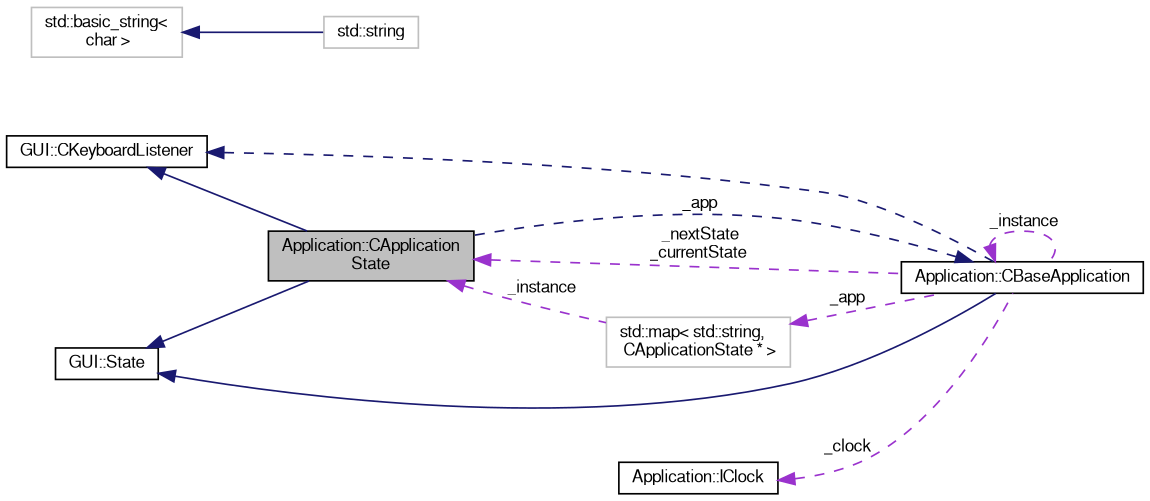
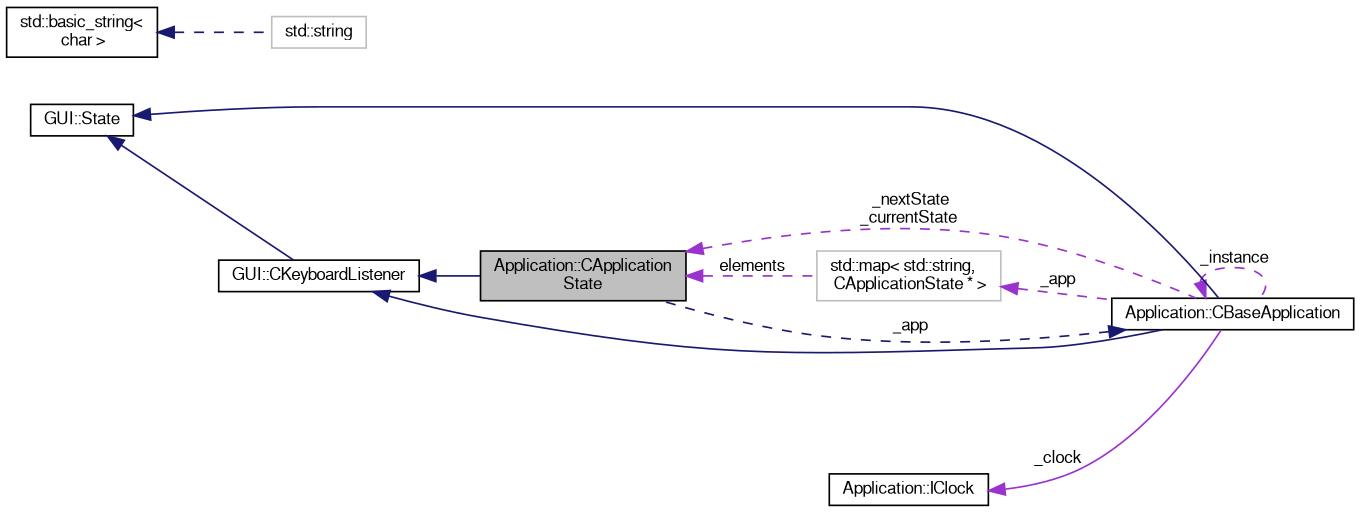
(107, 32) -> (82, 32)
(261, 32) -> (223, 32)
(616, 171) -> (774, 352)
(540, 288) -> (751, 267)
(236, 311) -> (207, 203)
(926, 414) -> (1131, 435)
